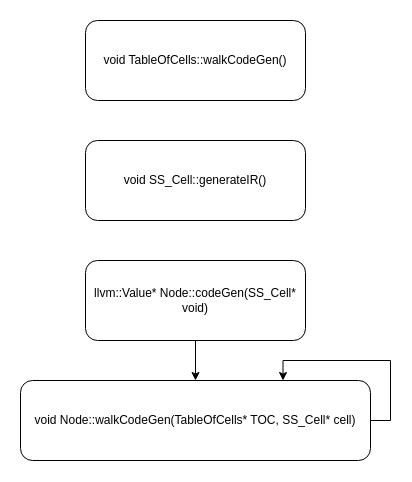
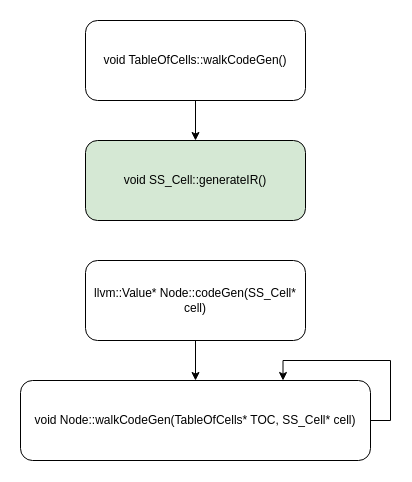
none -> (196, 117)
(196, 181) -> (196, 181)
(196, 301) -> (196, 301)
